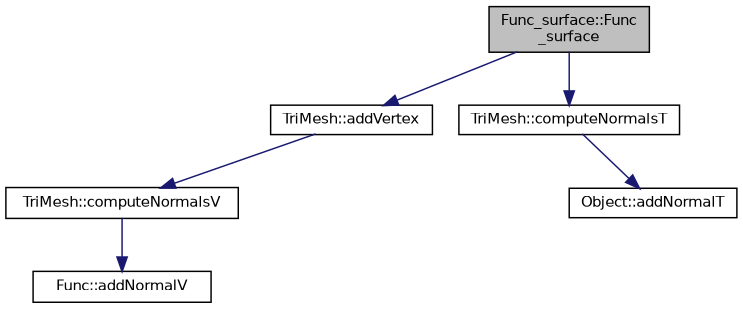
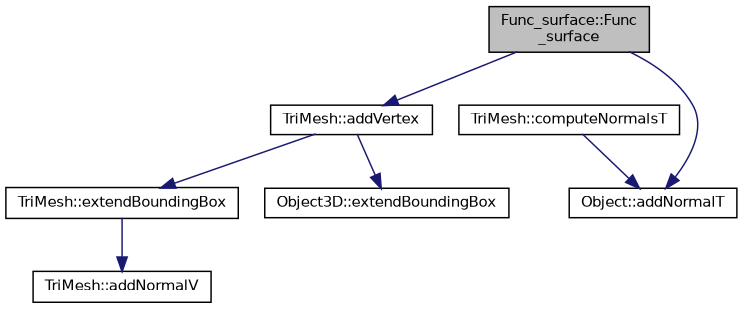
(569, 71) -> (691, 102)
(122, 203) -> (122, 203)
none -> (387, 203)
(122, 287) -> (122, 287)
